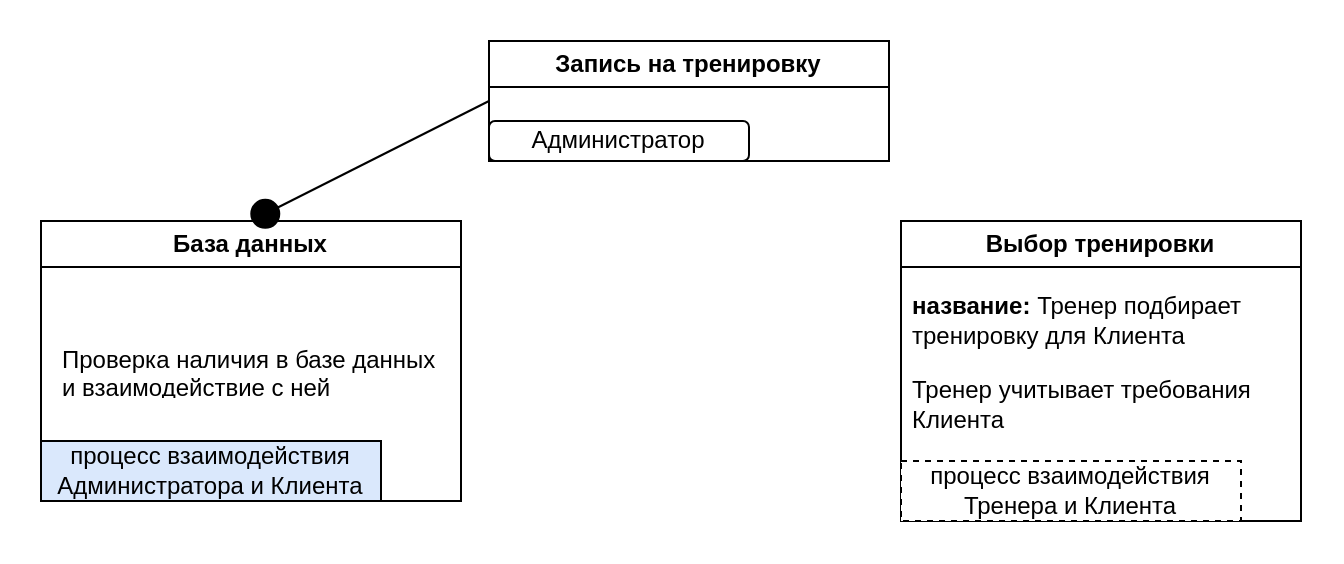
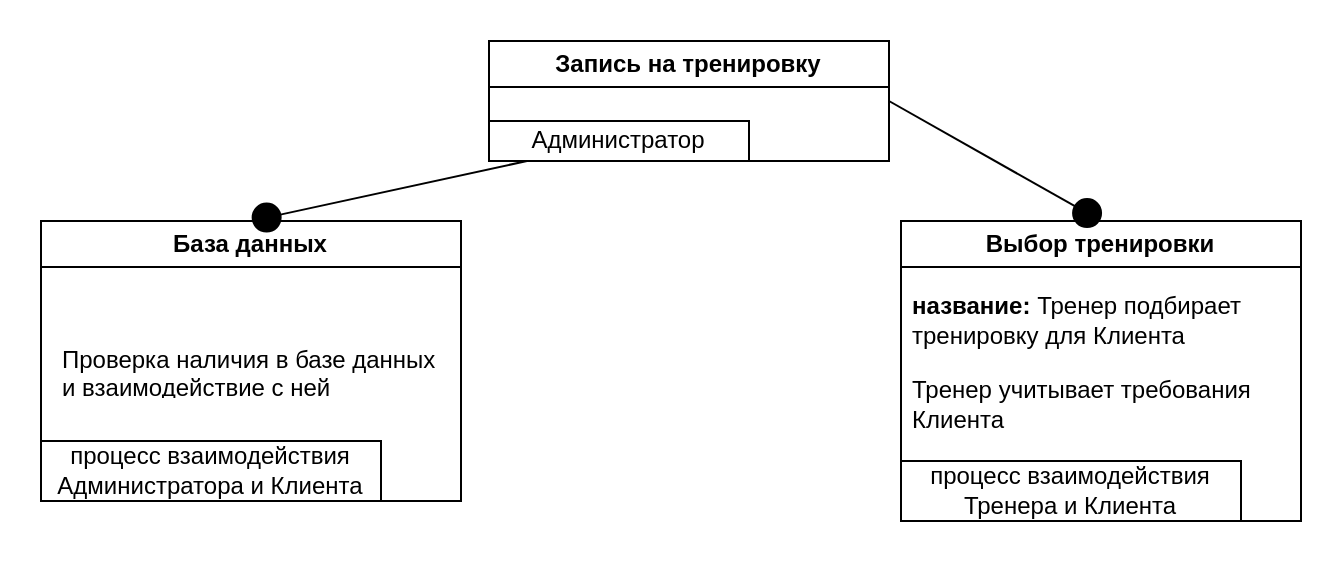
(619, 141) -> (619, 141)
none -> (983, 154)
(382, 155) -> (395, 190)
(211, 471) -> (211, 471)
(1071, 491) -> (1071, 491)
